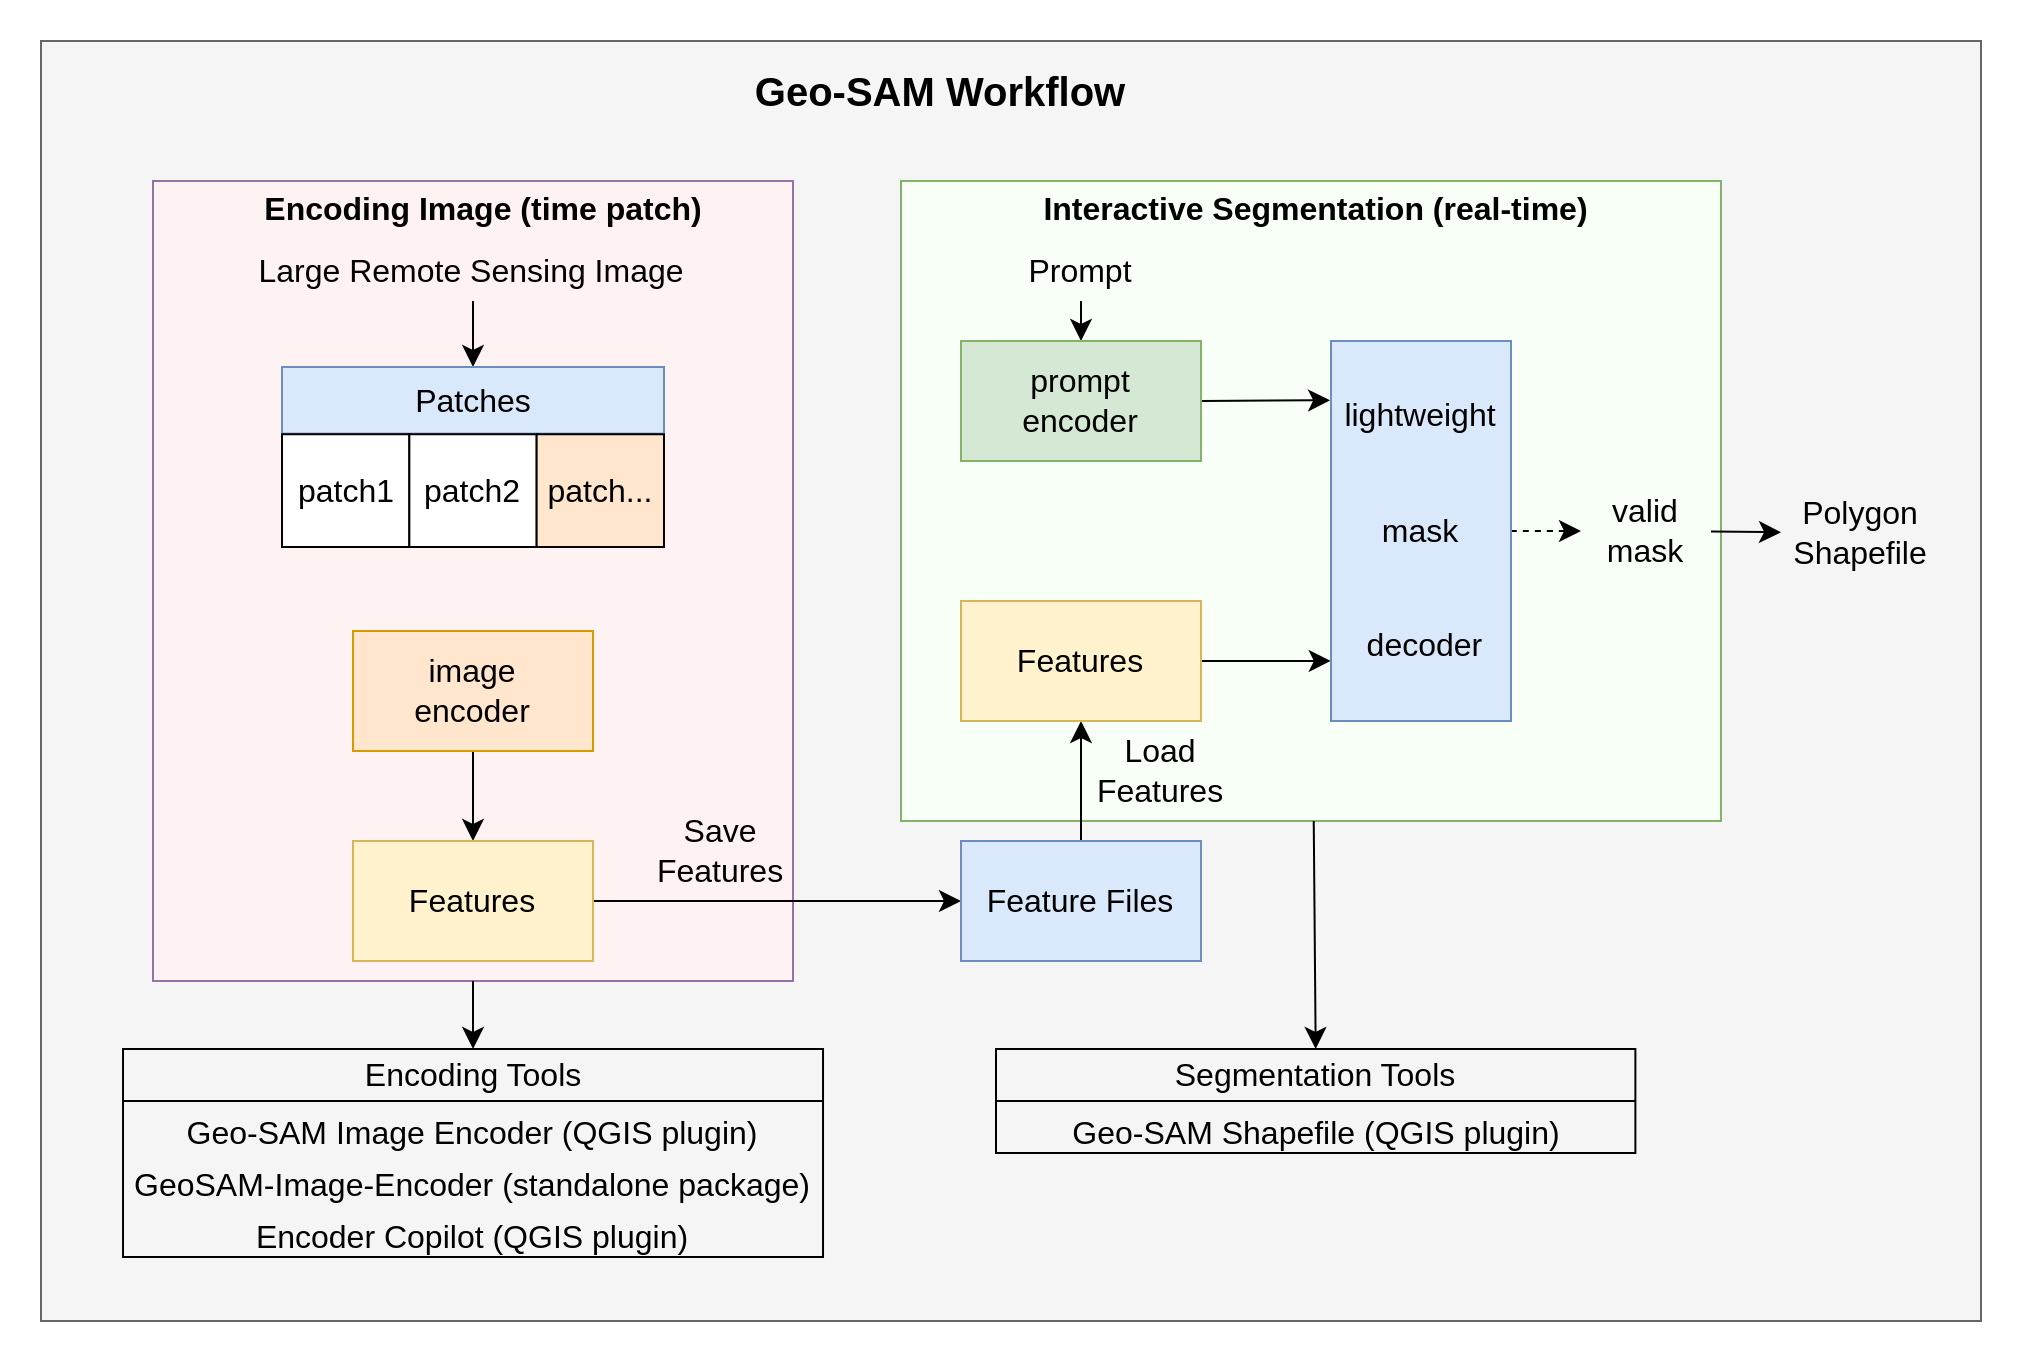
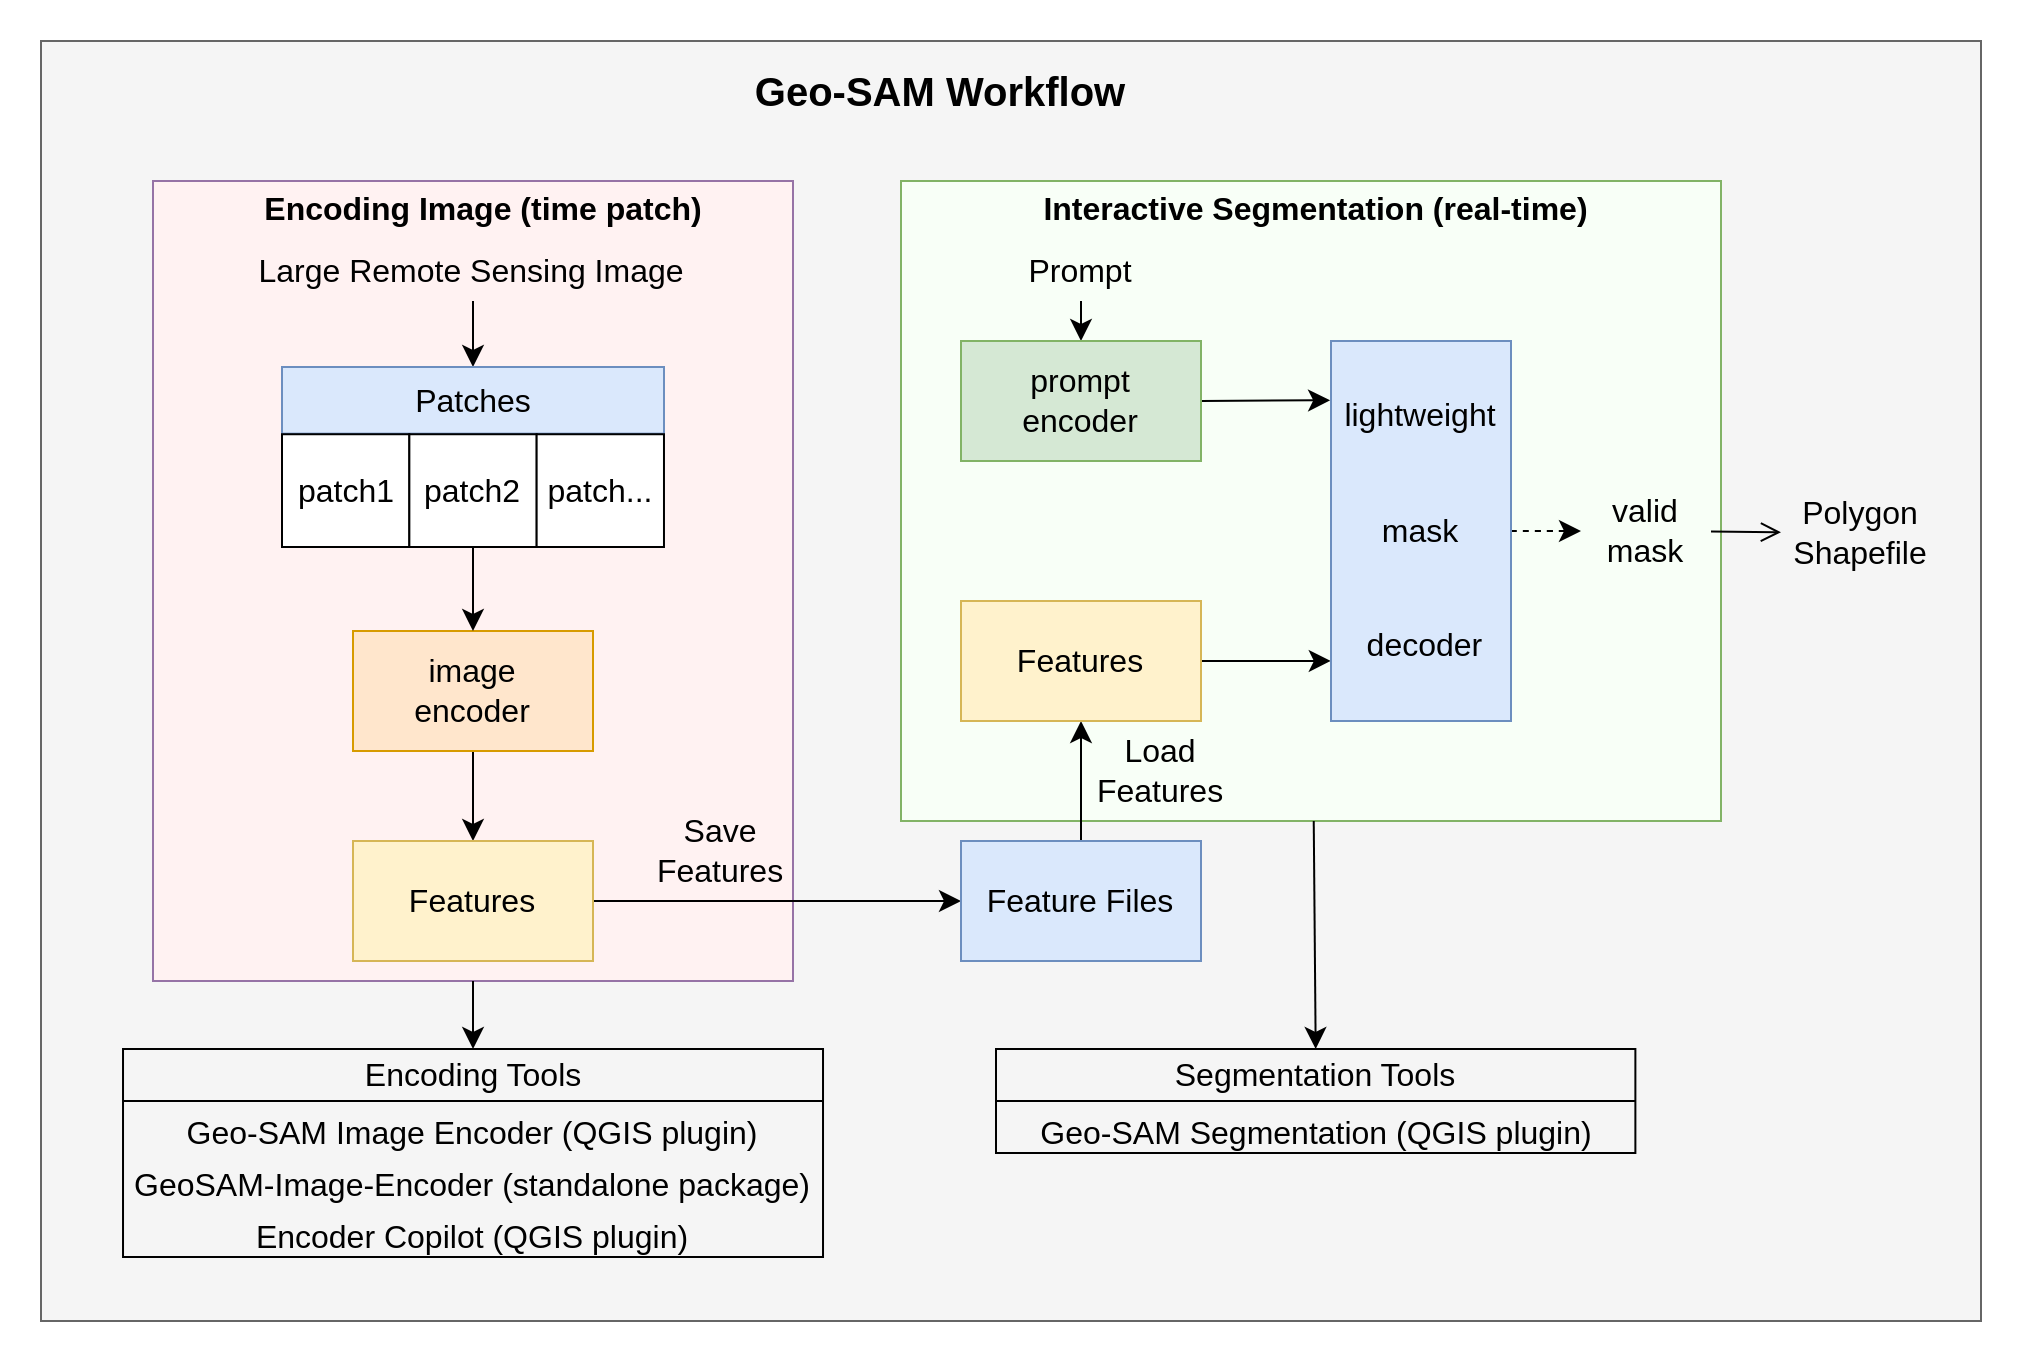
(600, 491) -> (600, 491)
(1763, 532) -> (1767, 532)
none -> (473, 581)
(1317, 1134) -> (1317, 1134)
